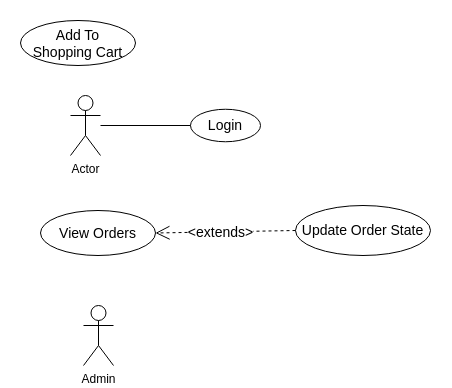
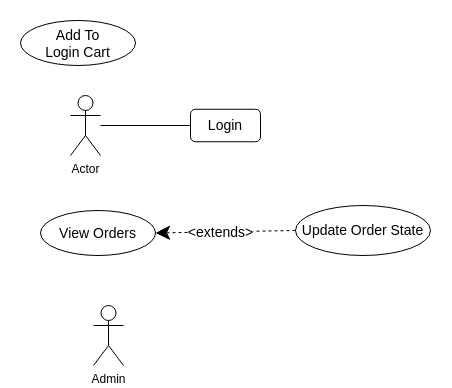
(78, 44) -> (78, 44)
(226, 126) -> (226, 126)
(164, 233) -> (168, 233)
(99, 336) -> (109, 336)
